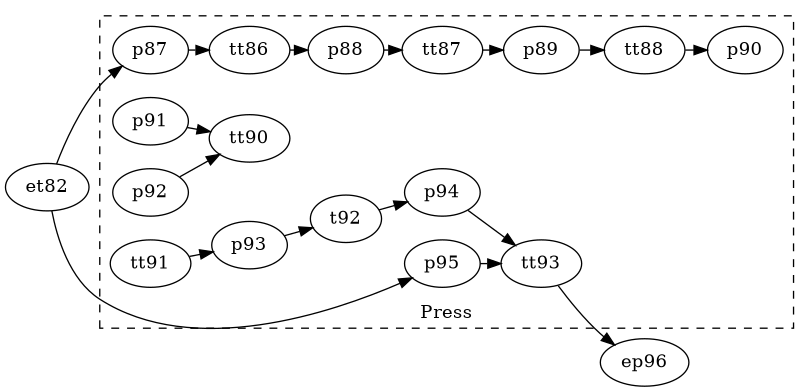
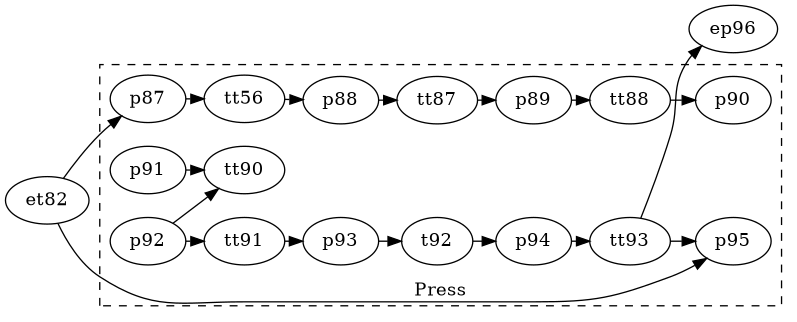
(250, 50) -> (244, 99)
none -> (188, 241)
(484, 264) -> (676, 241)
